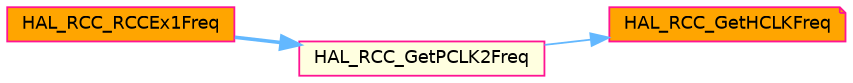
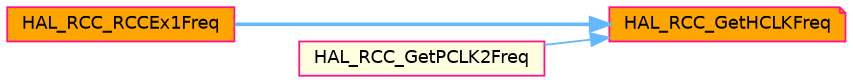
(258, 40) -> (413, 24)
